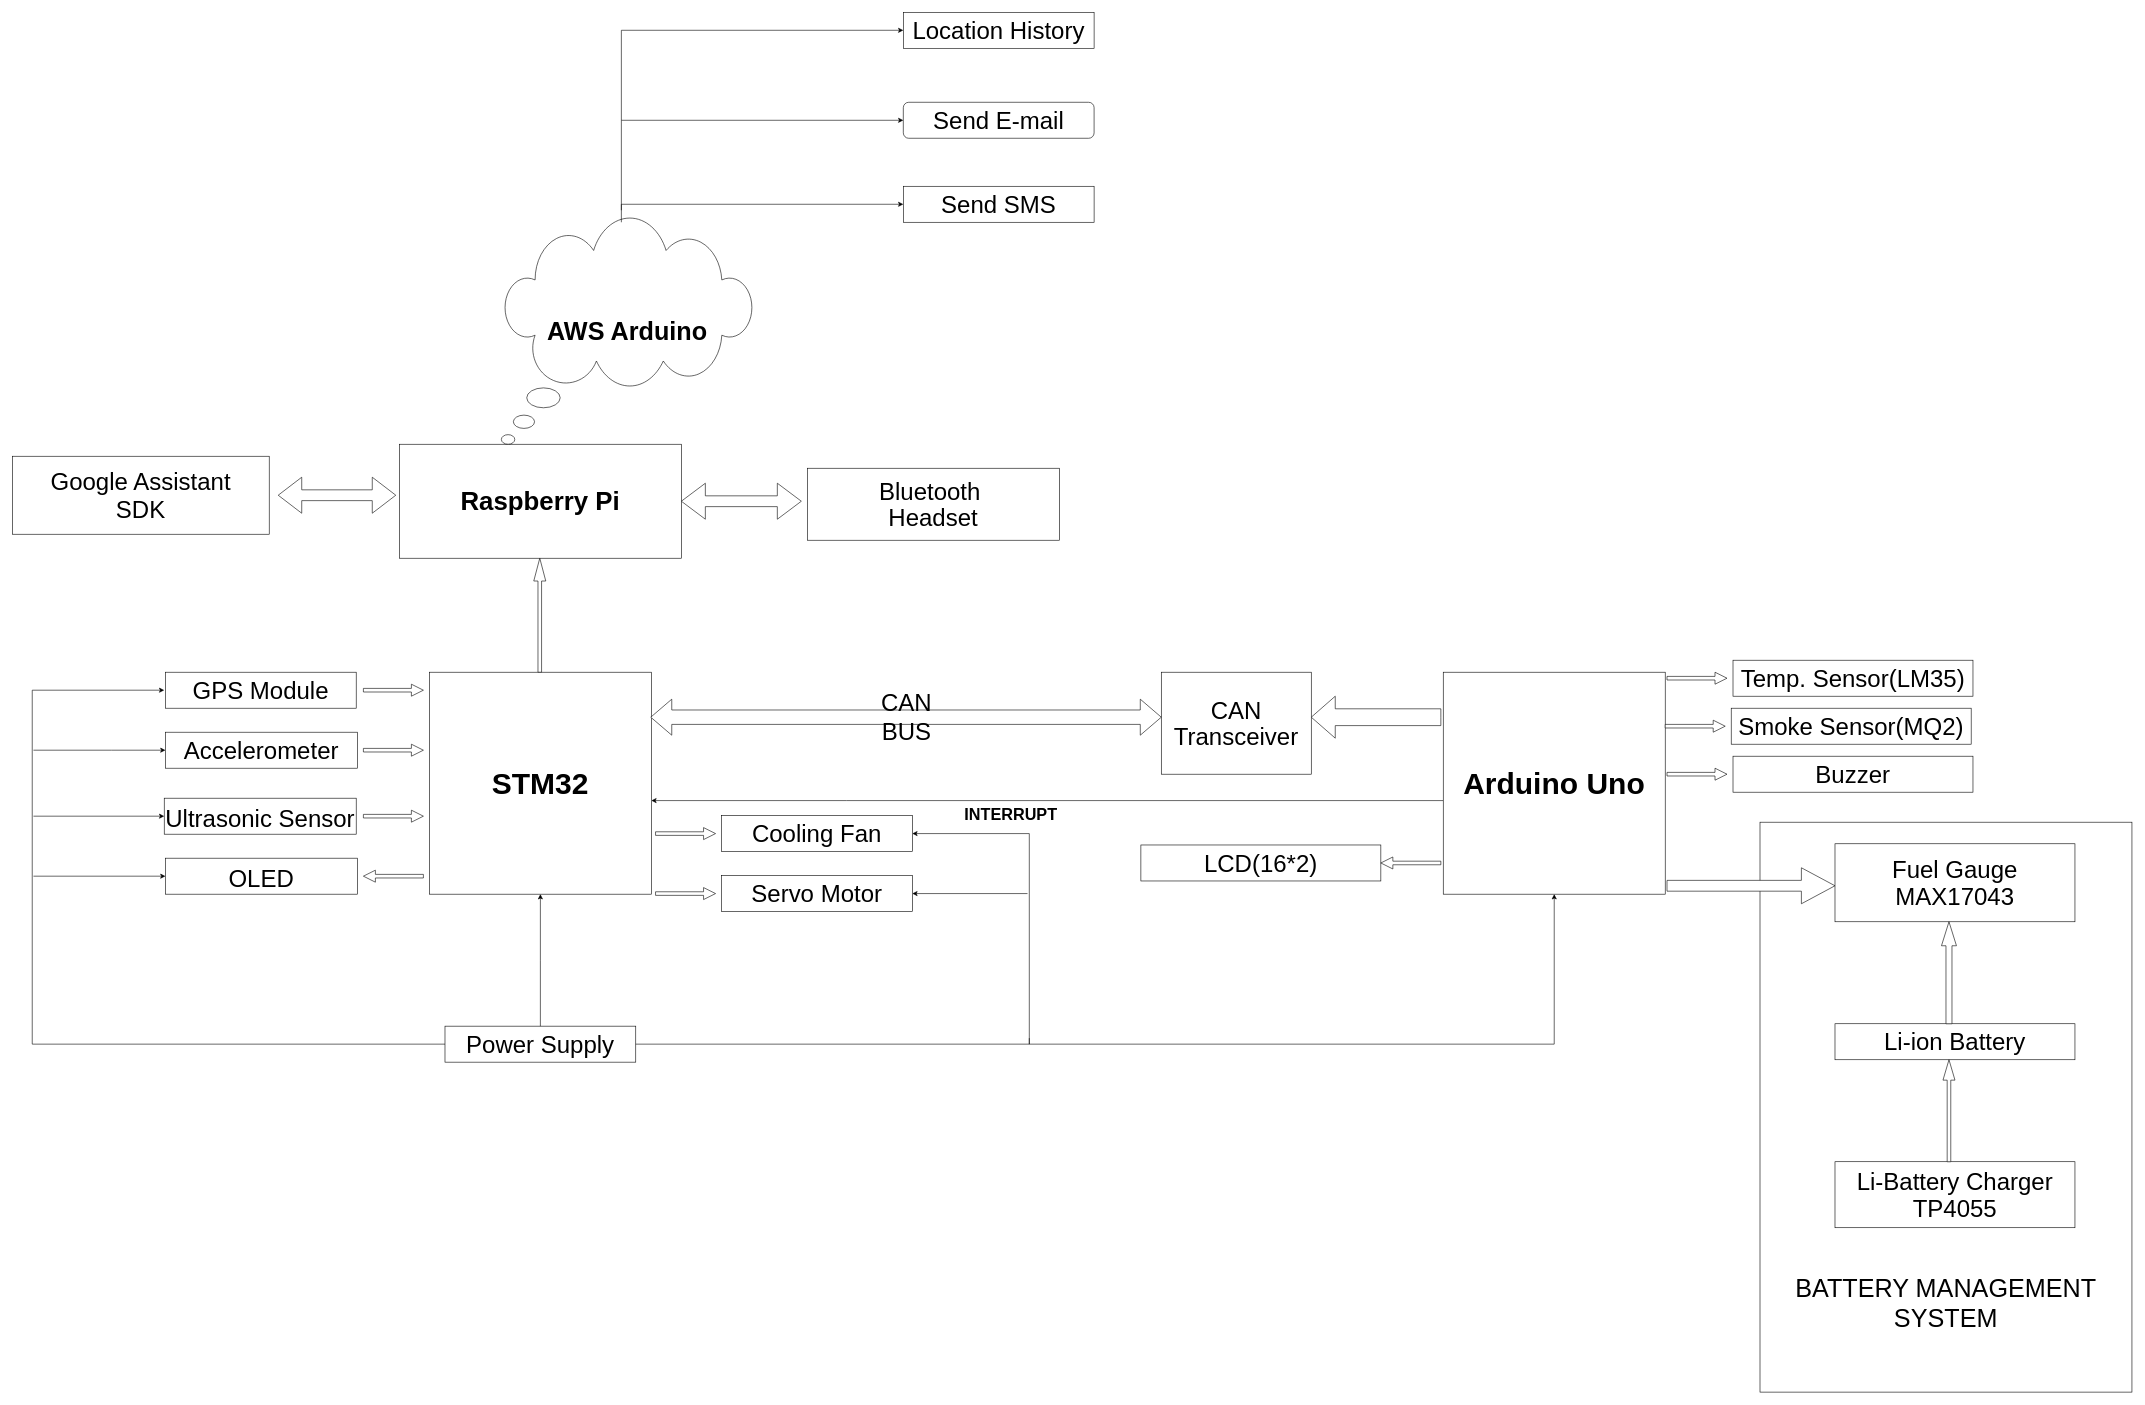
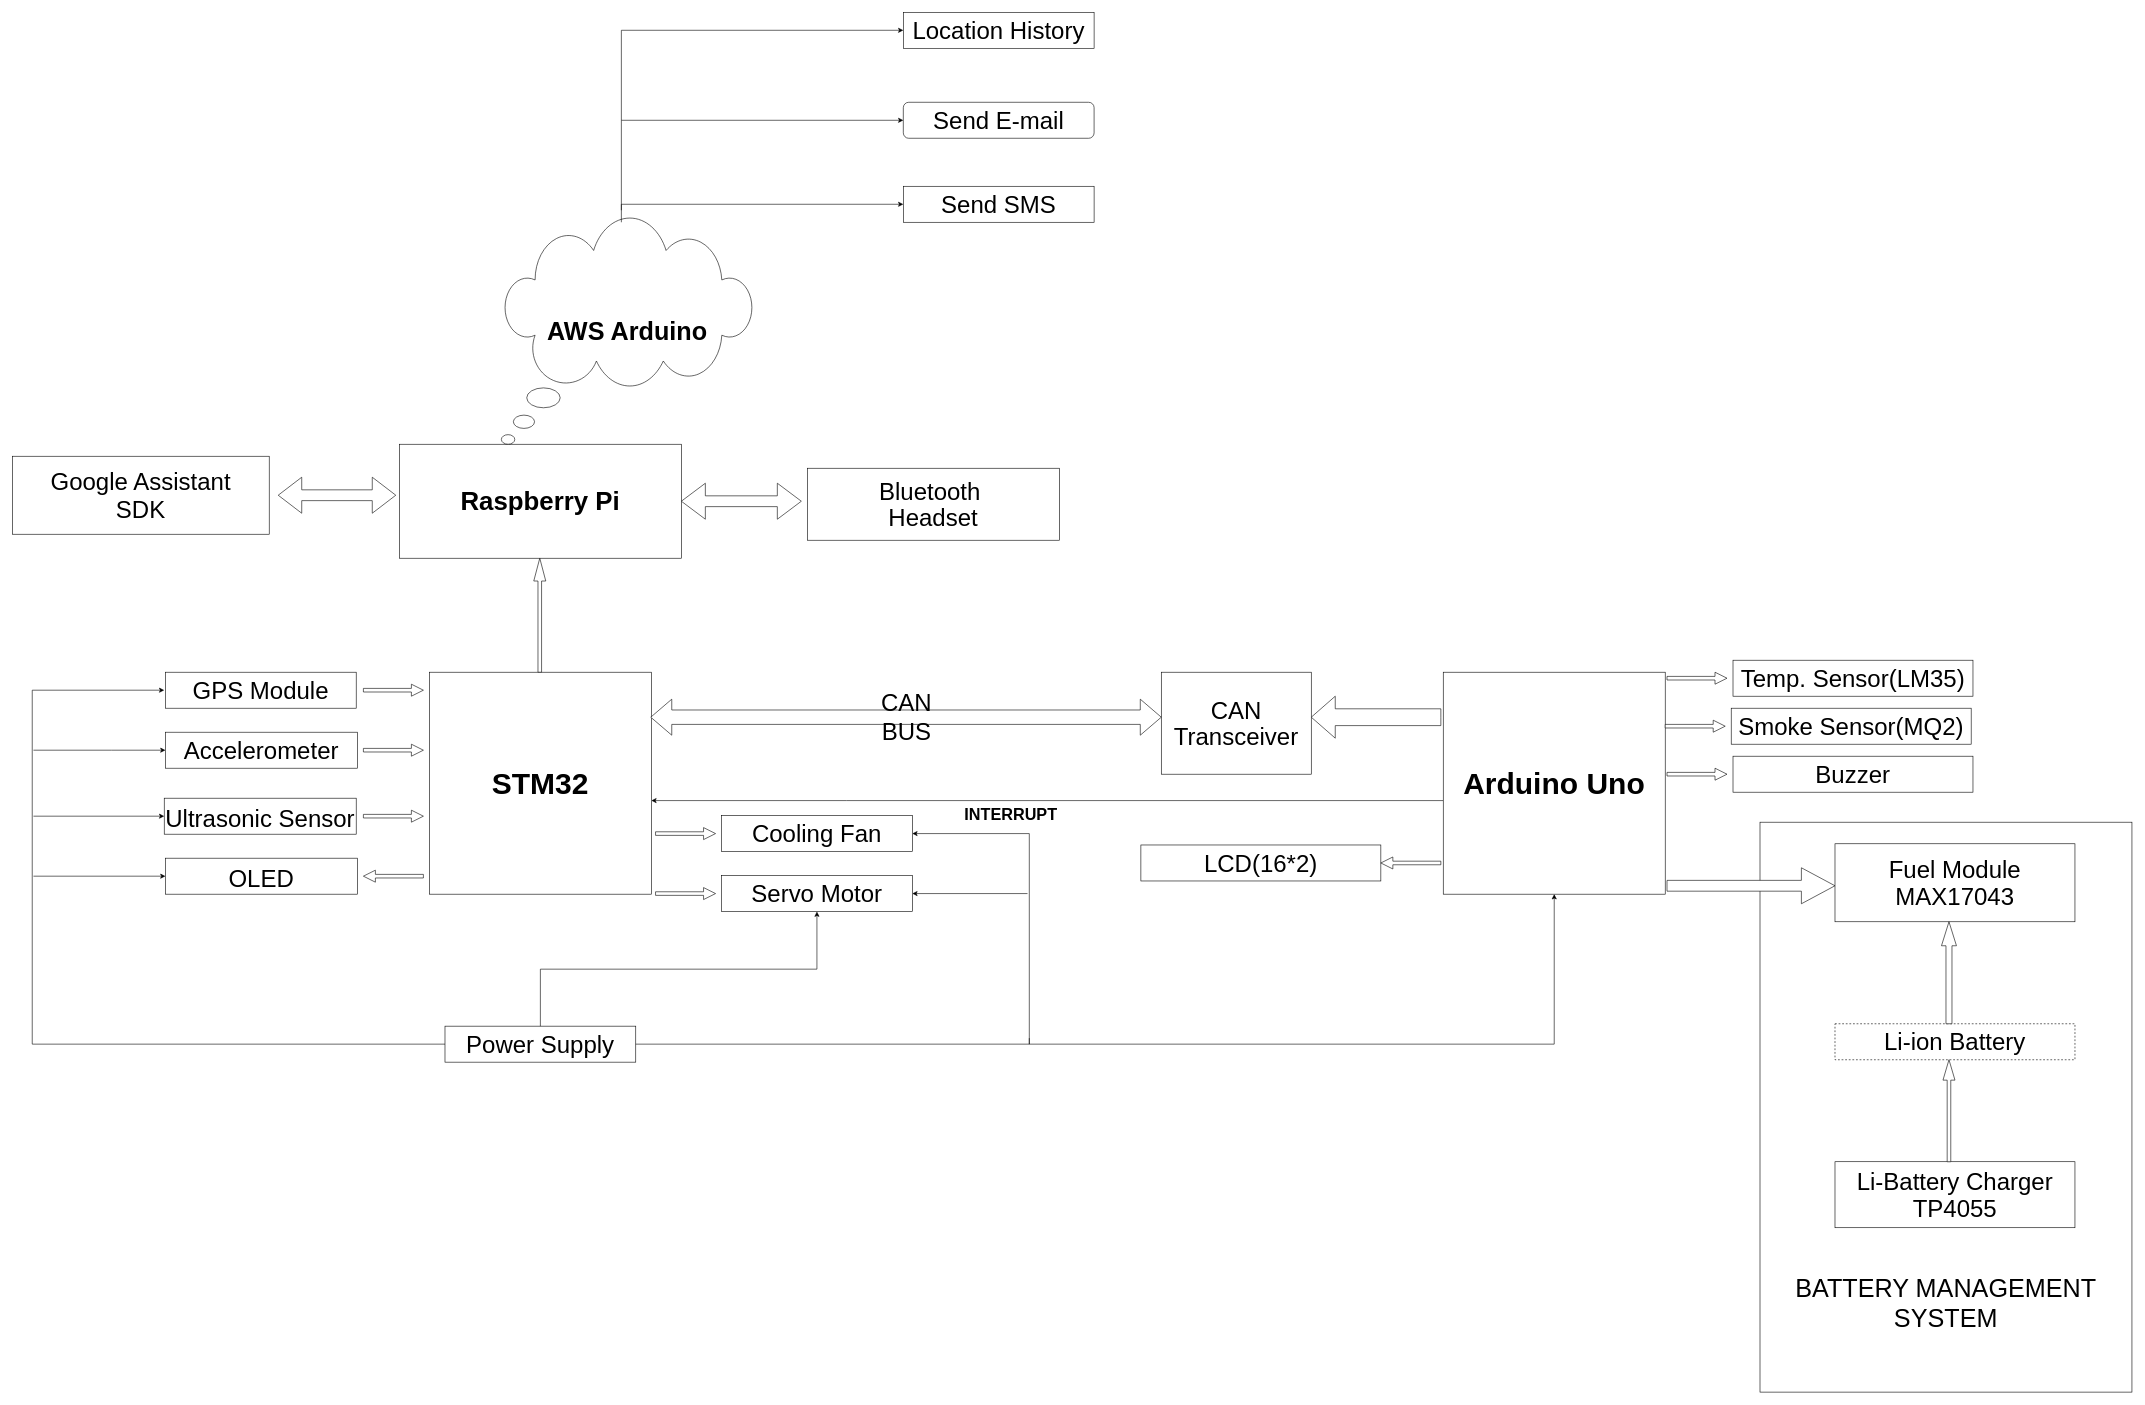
(1955, 883) -> (1955, 883)
(540, 934) -> (541, 969)
(1955, 1042) -> (1955, 1042)
